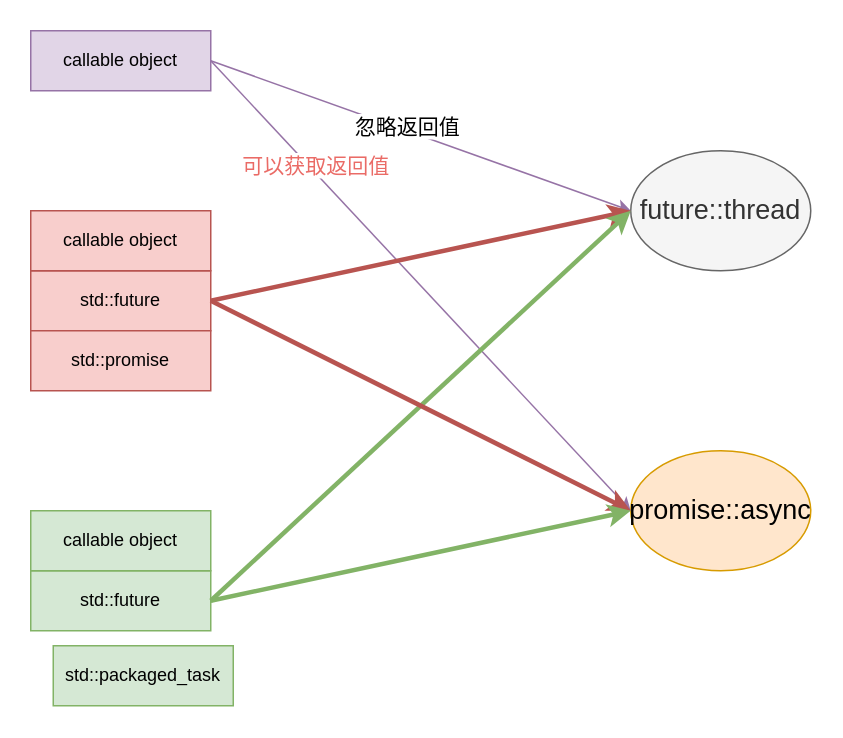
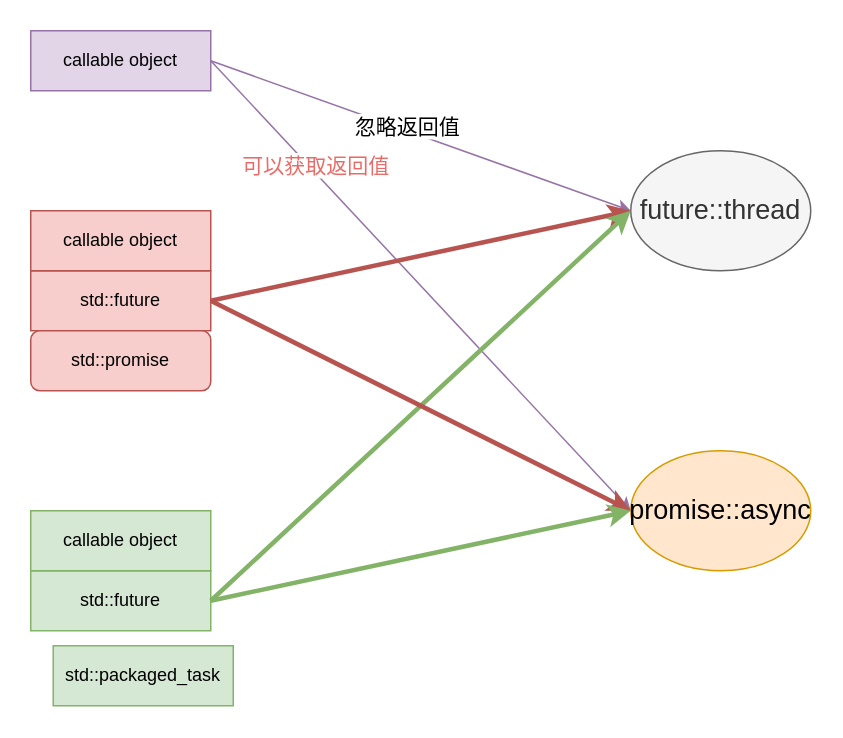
(121, 361) -> (121, 361)
